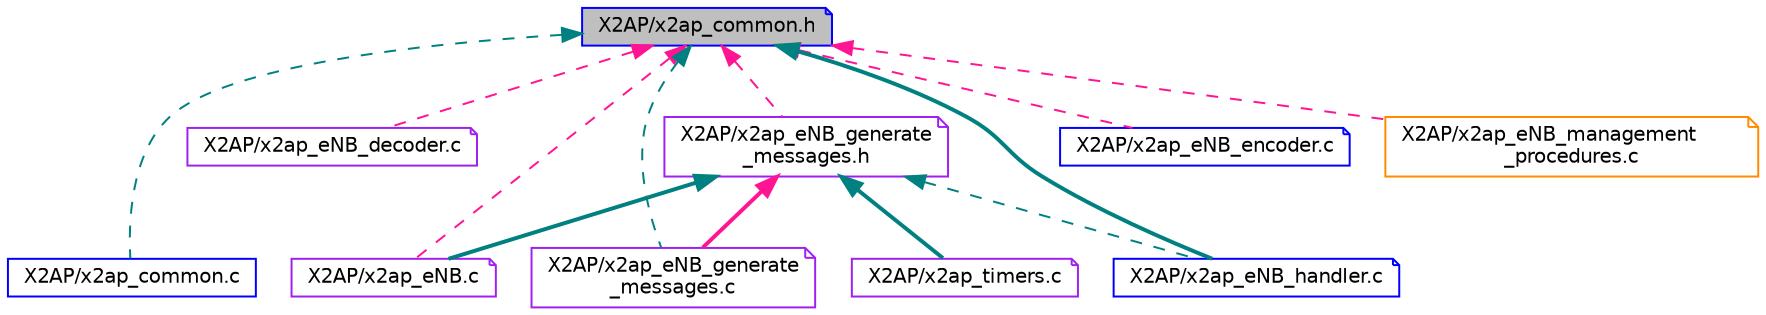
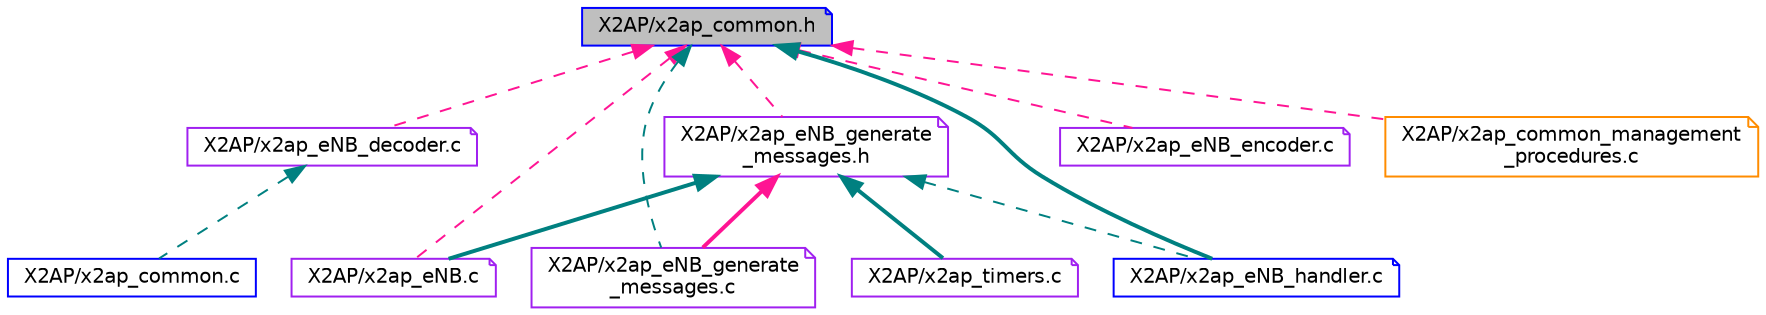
(286, 70) -> (224, 218)
(1205, 147) -> (1205, 147)
(1572, 147) -> (1572, 147)
